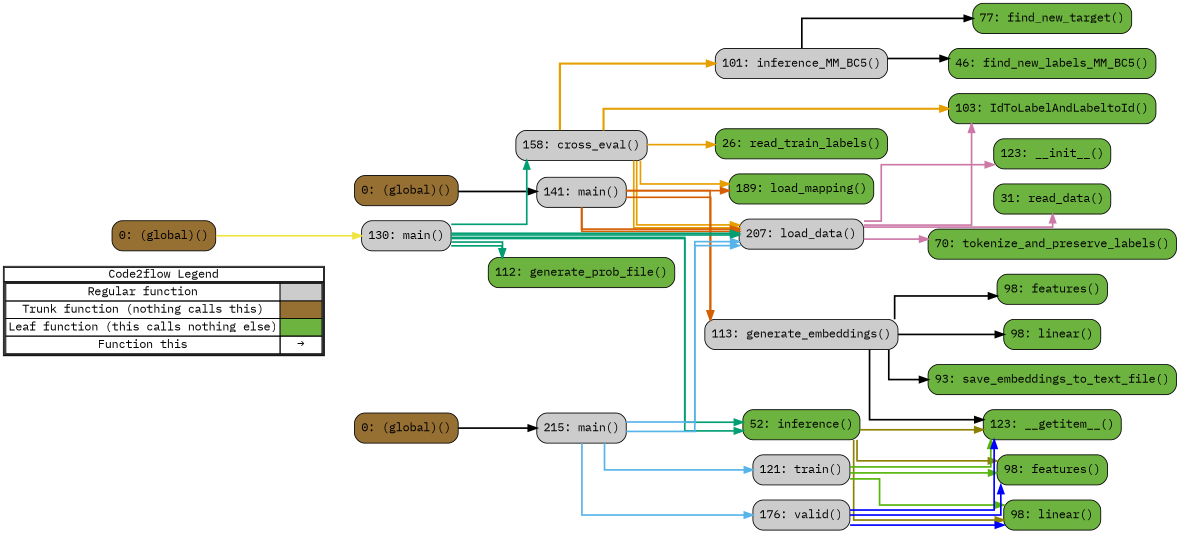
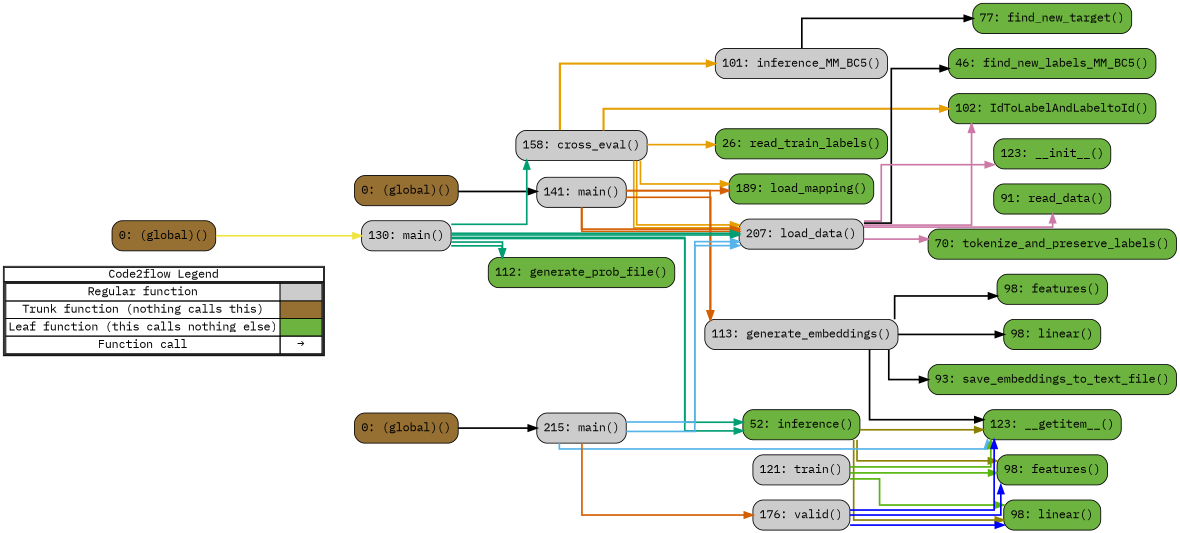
(914, 59) -> (891, 135)
(1052, 109) -> (1052, 109)
(1052, 199) -> (1052, 199)
(143, 344) -> (143, 344)
(661, 470) -> (771, 449)
(627, 515) -> (627, 515)
